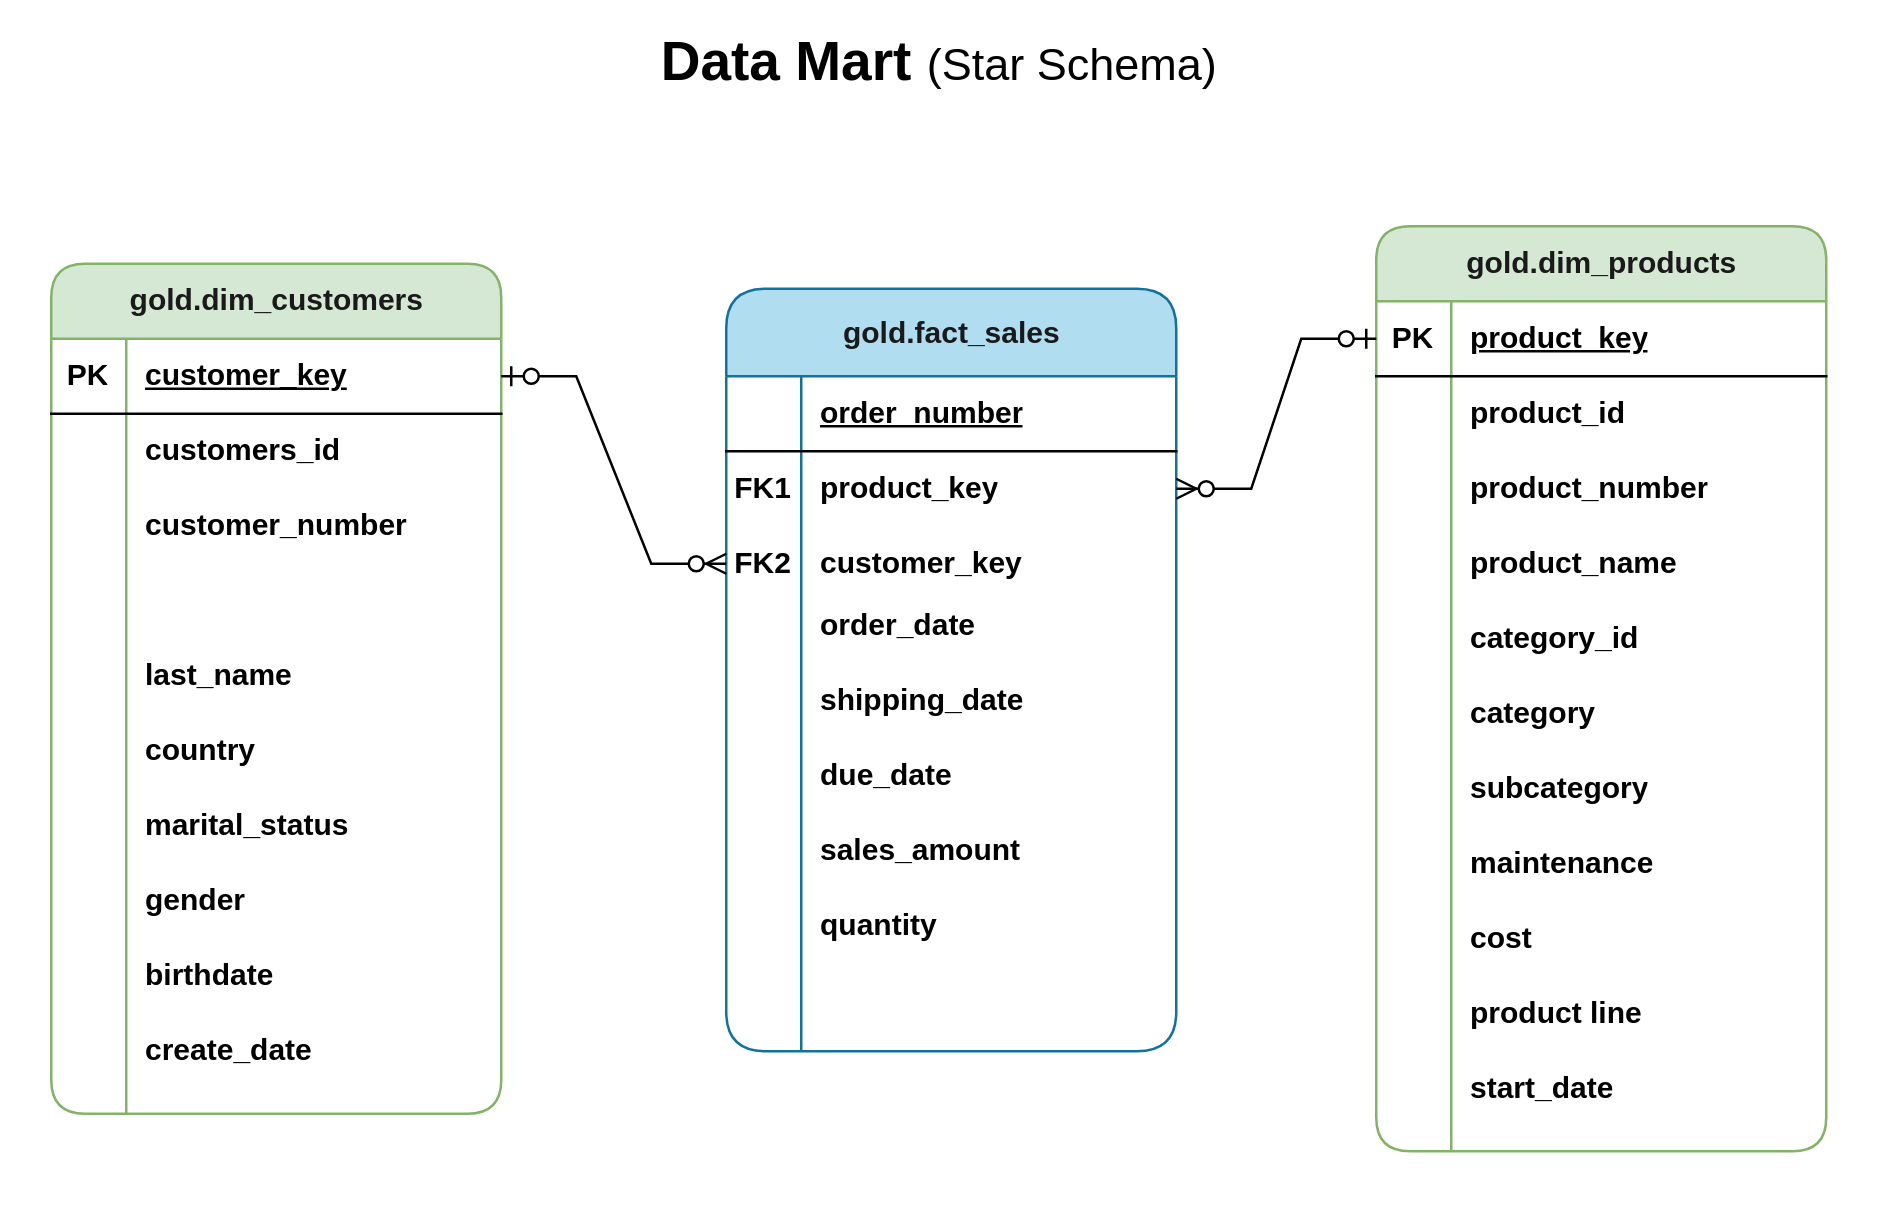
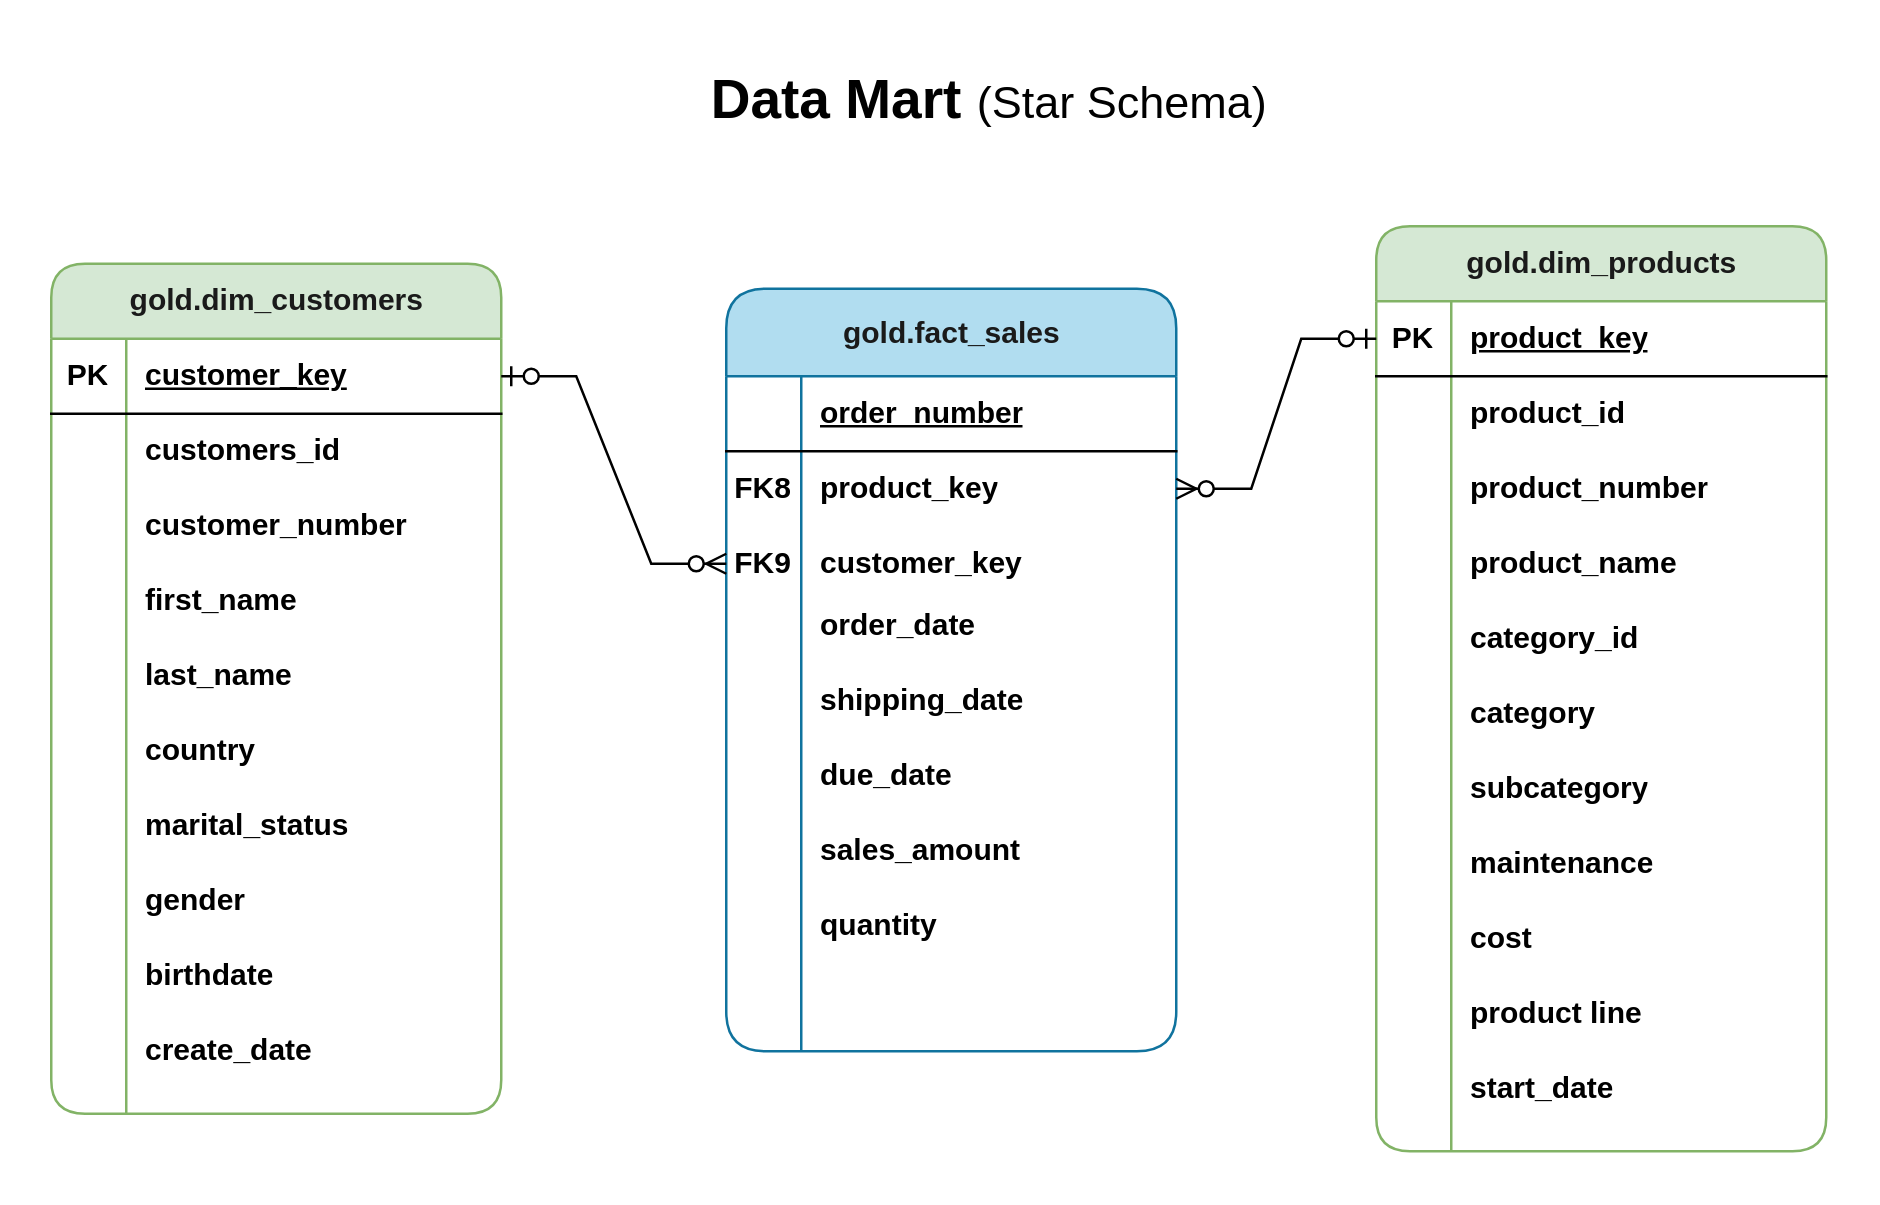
(939, 64) -> (989, 101)
(764, 489) -> (764, 489)
(764, 564) -> (764, 564)
none -> (314, 601)
